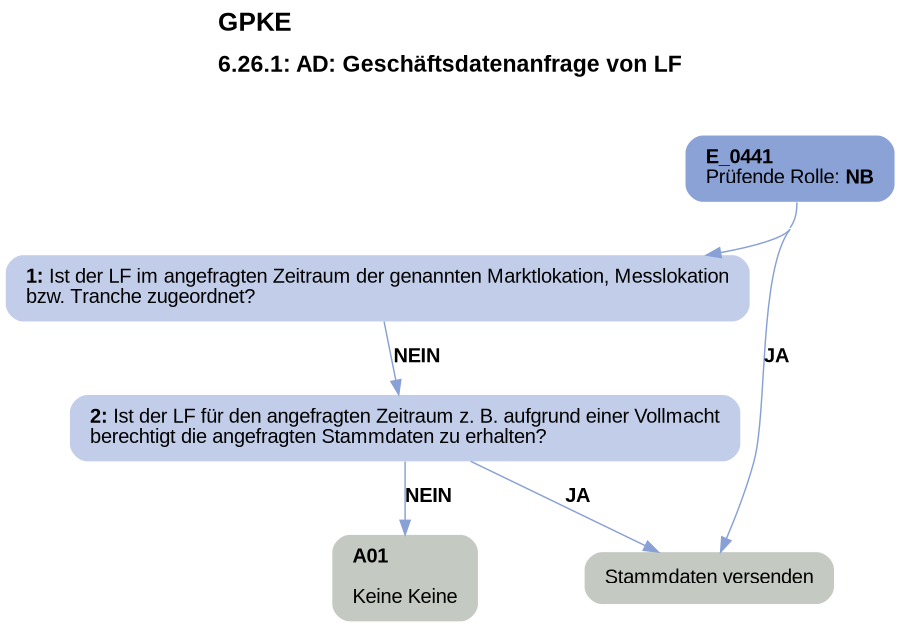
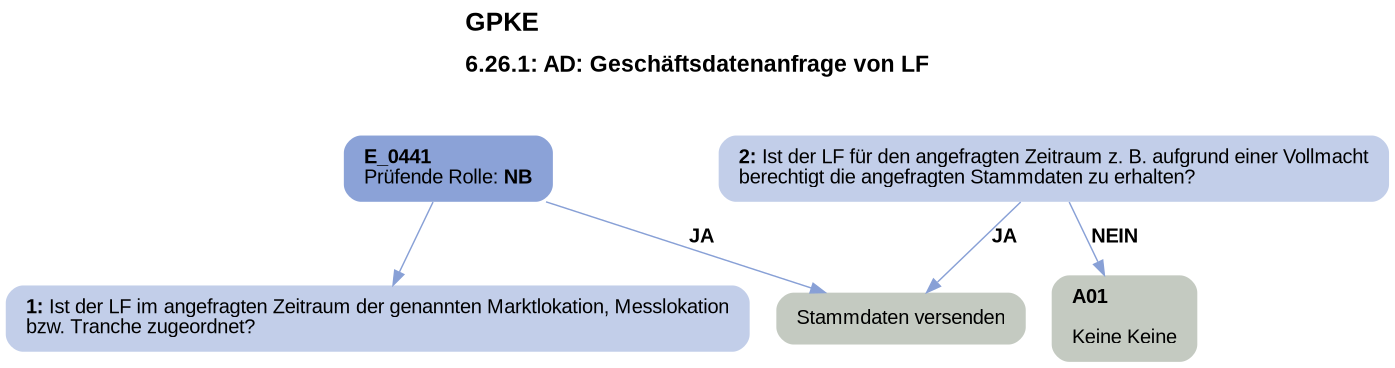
(390, 351) -> none
